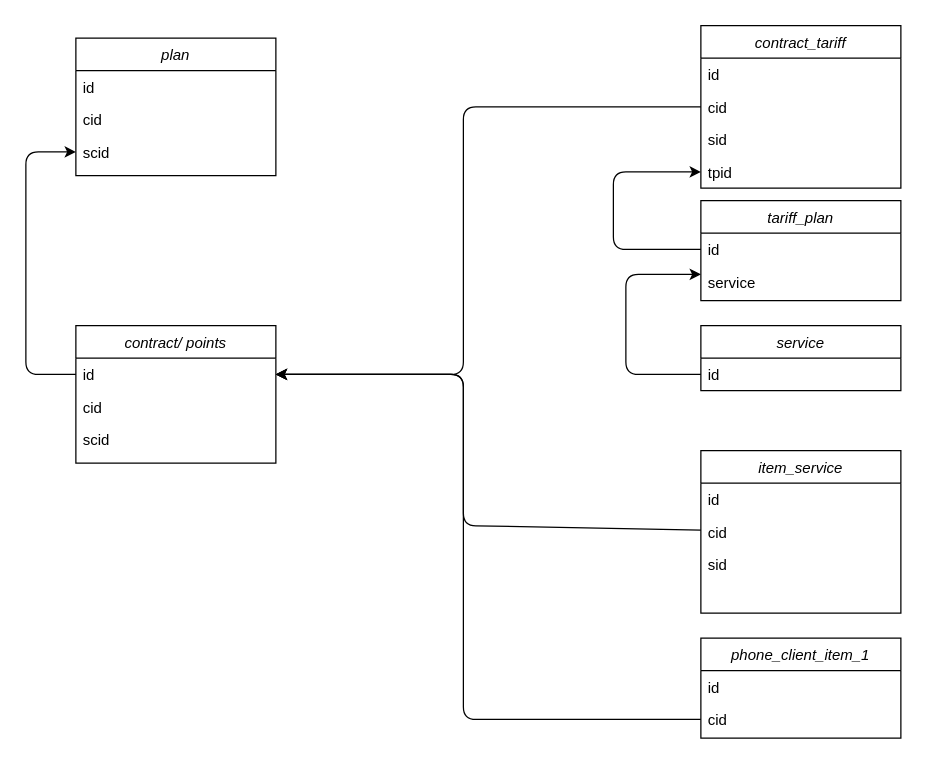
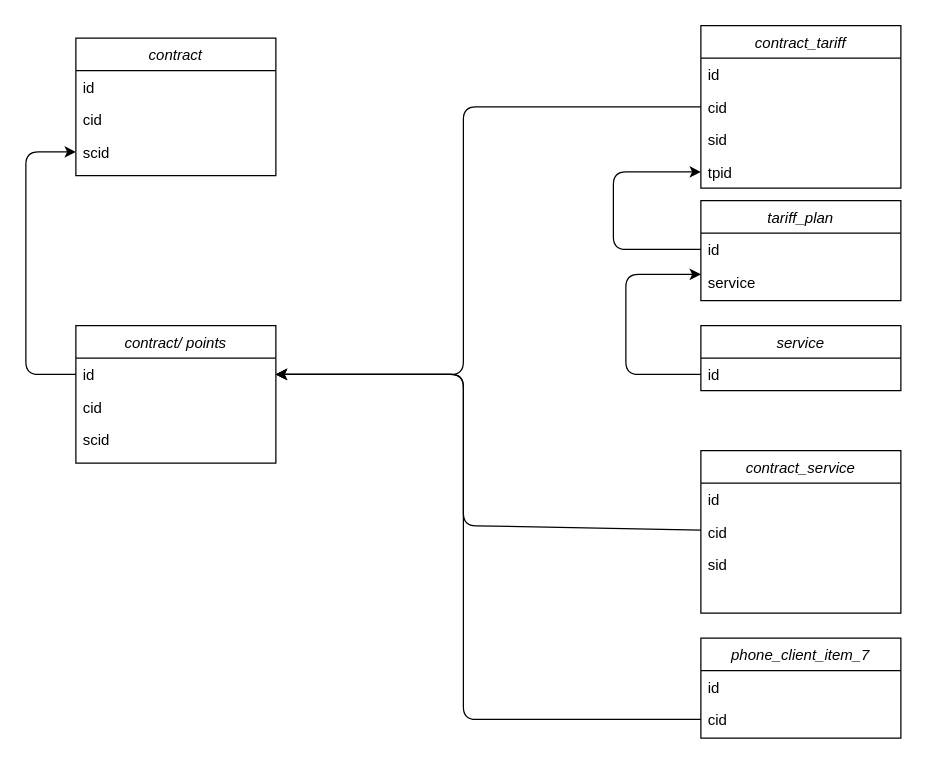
(175, 55) -> (175, 55)
(800, 468) -> (800, 468)
(800, 655) -> (800, 655)
